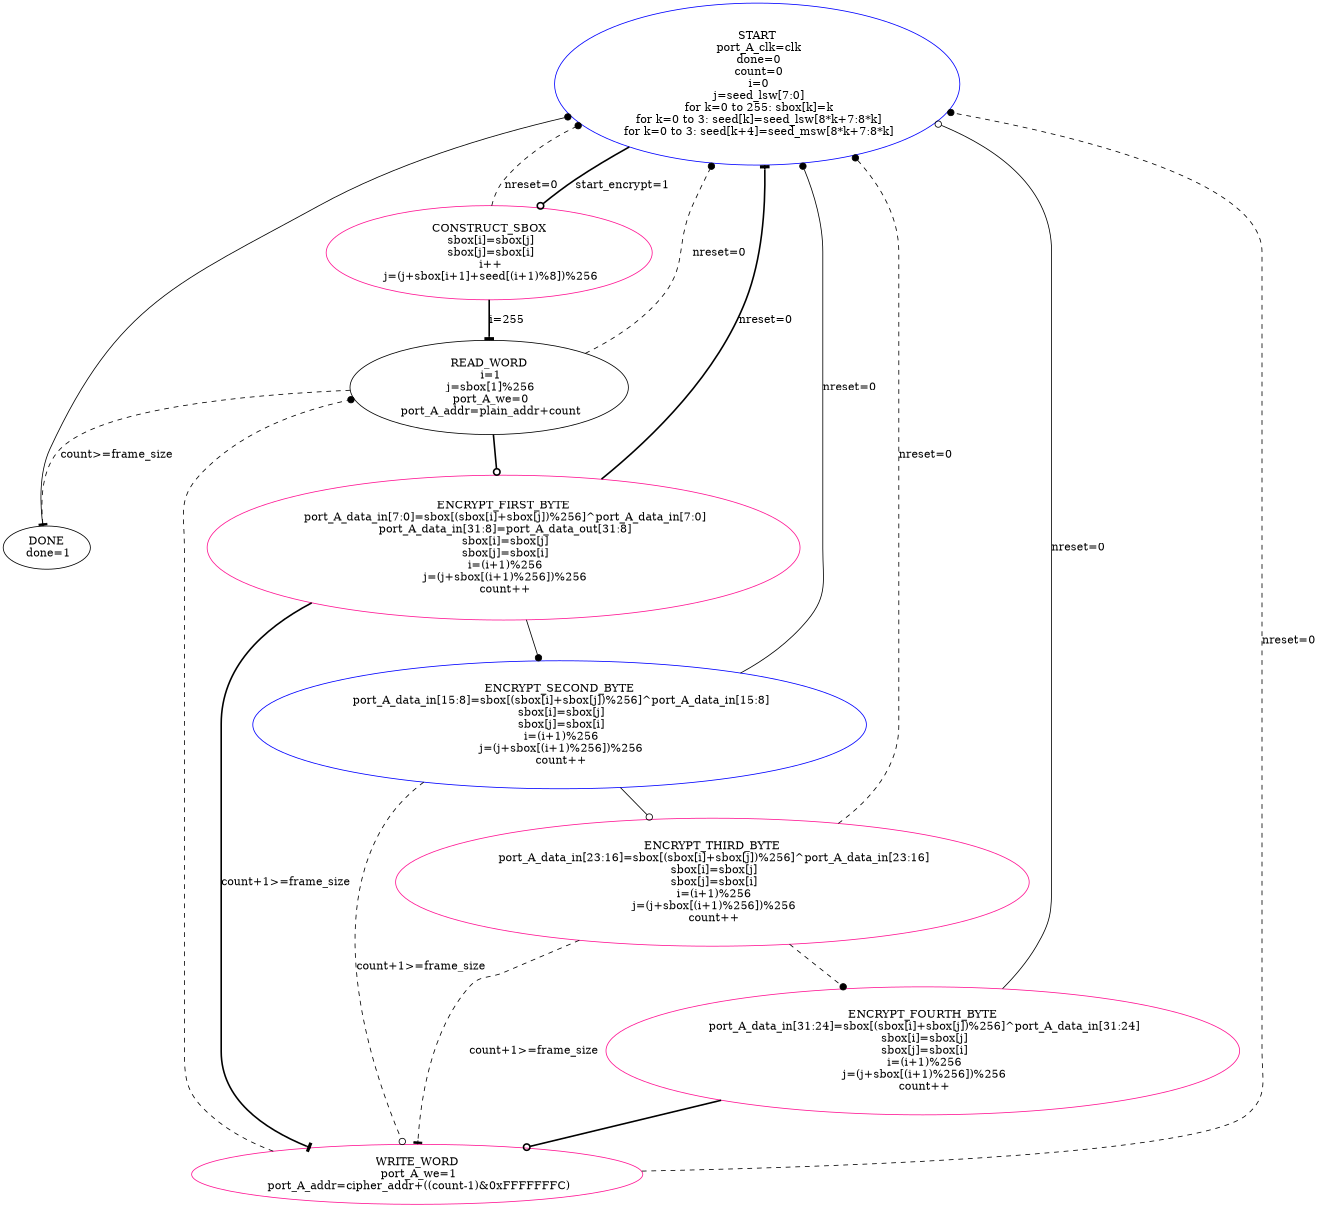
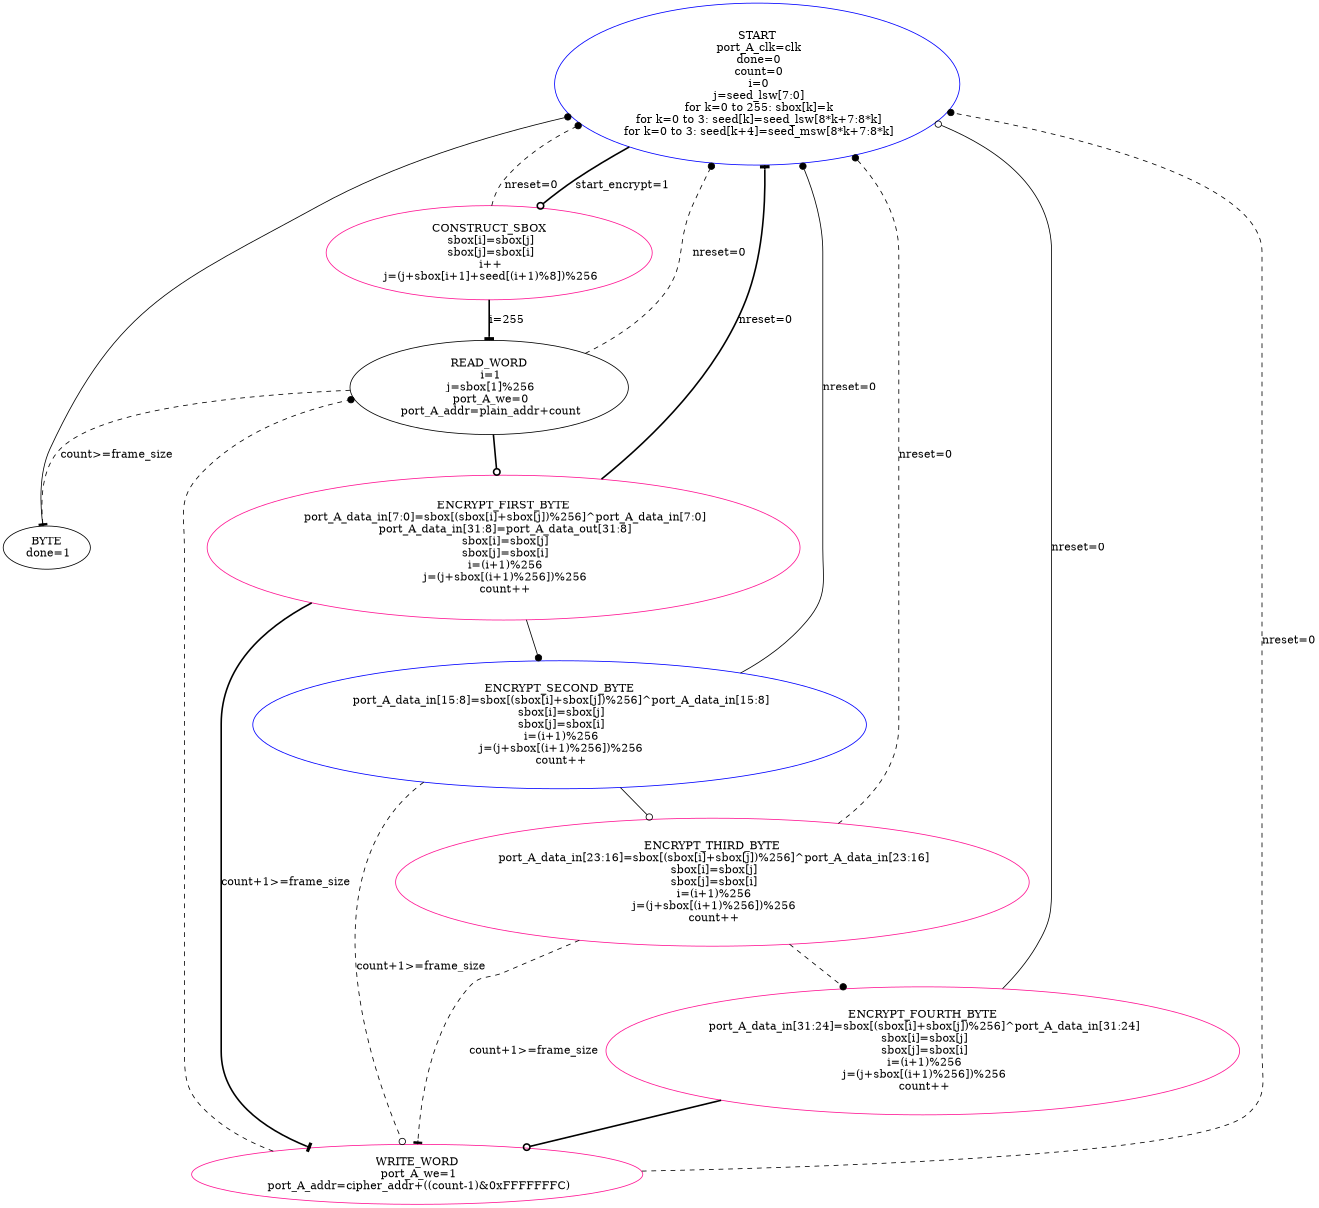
(47, 548) -> (47, 548)
